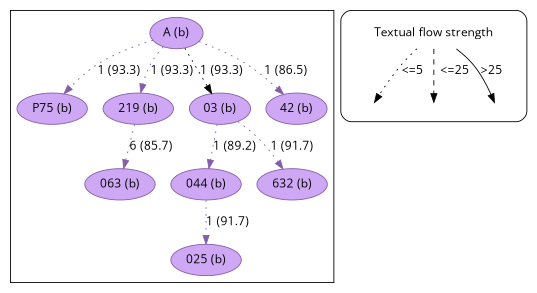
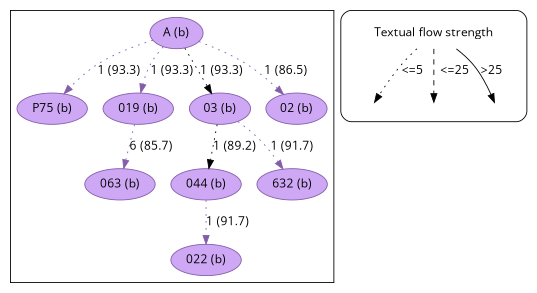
(138, 109) -> (138, 109)
(296, 109) -> (296, 109)
(214, 142) -> (214, 142)
(206, 260) -> (206, 260)
